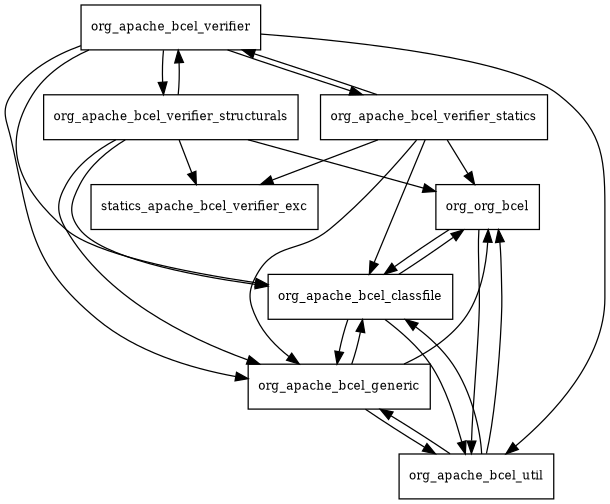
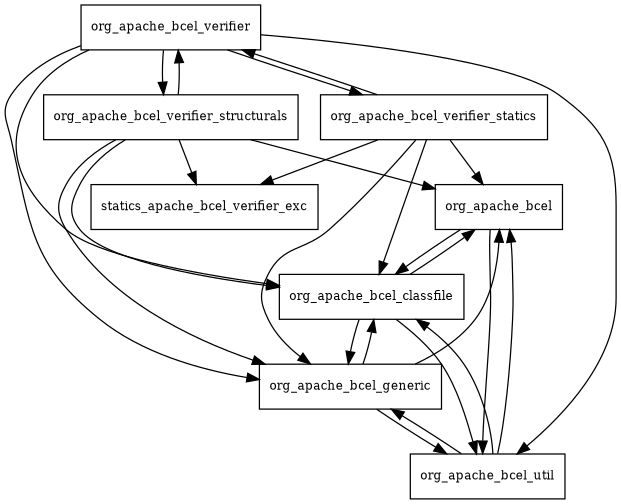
(488, 207) -> (499, 207)
